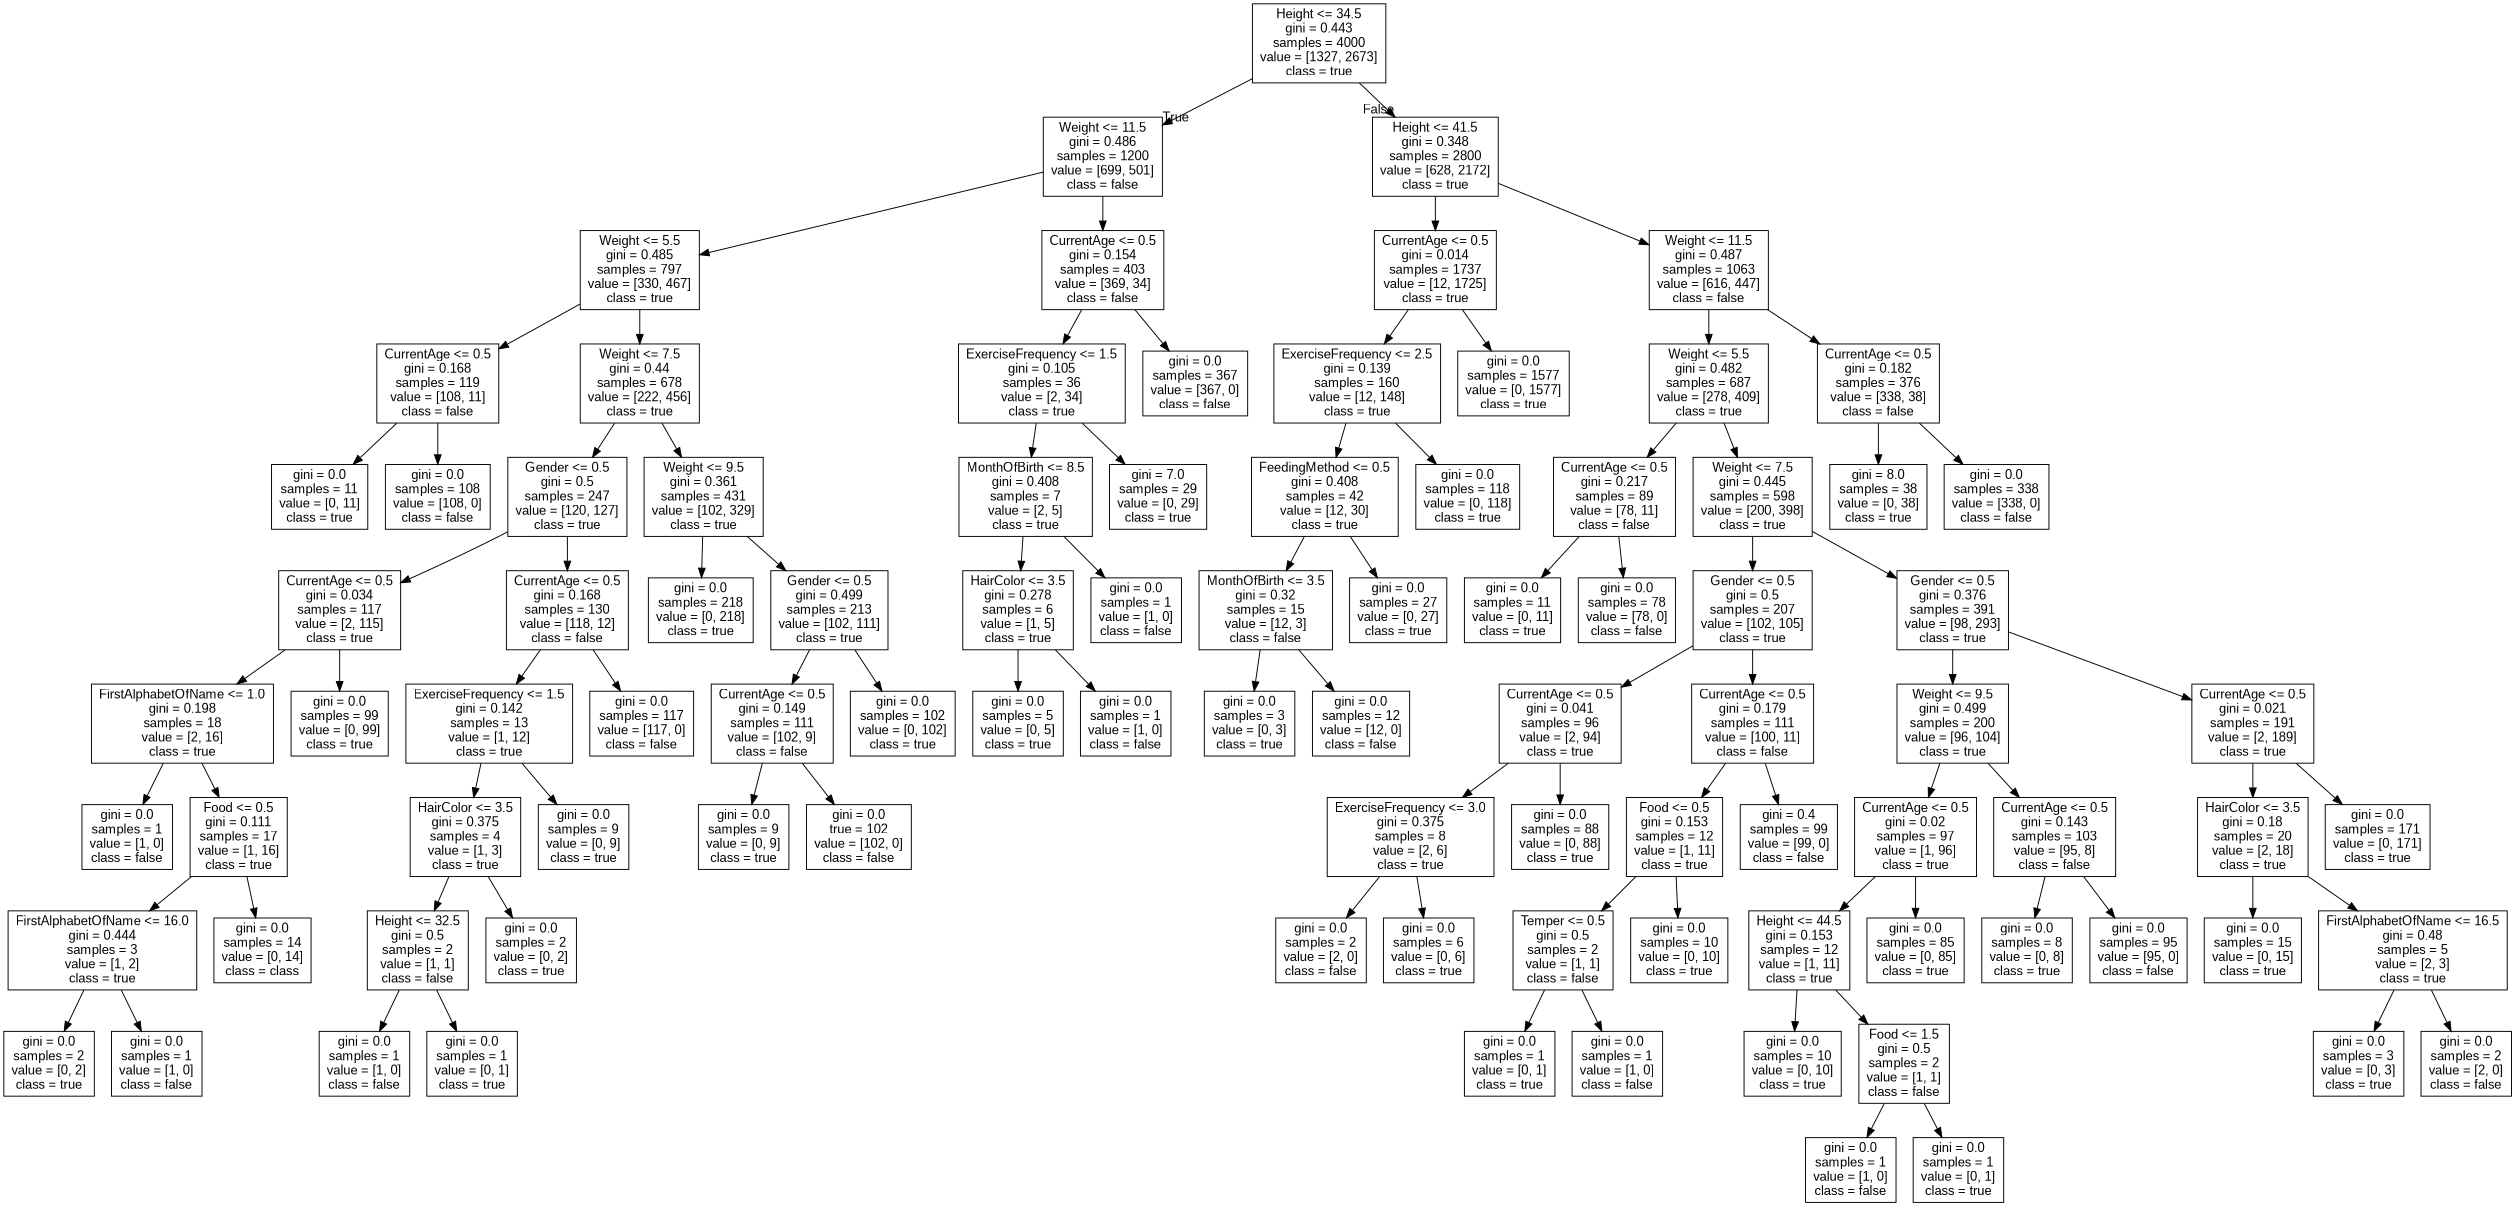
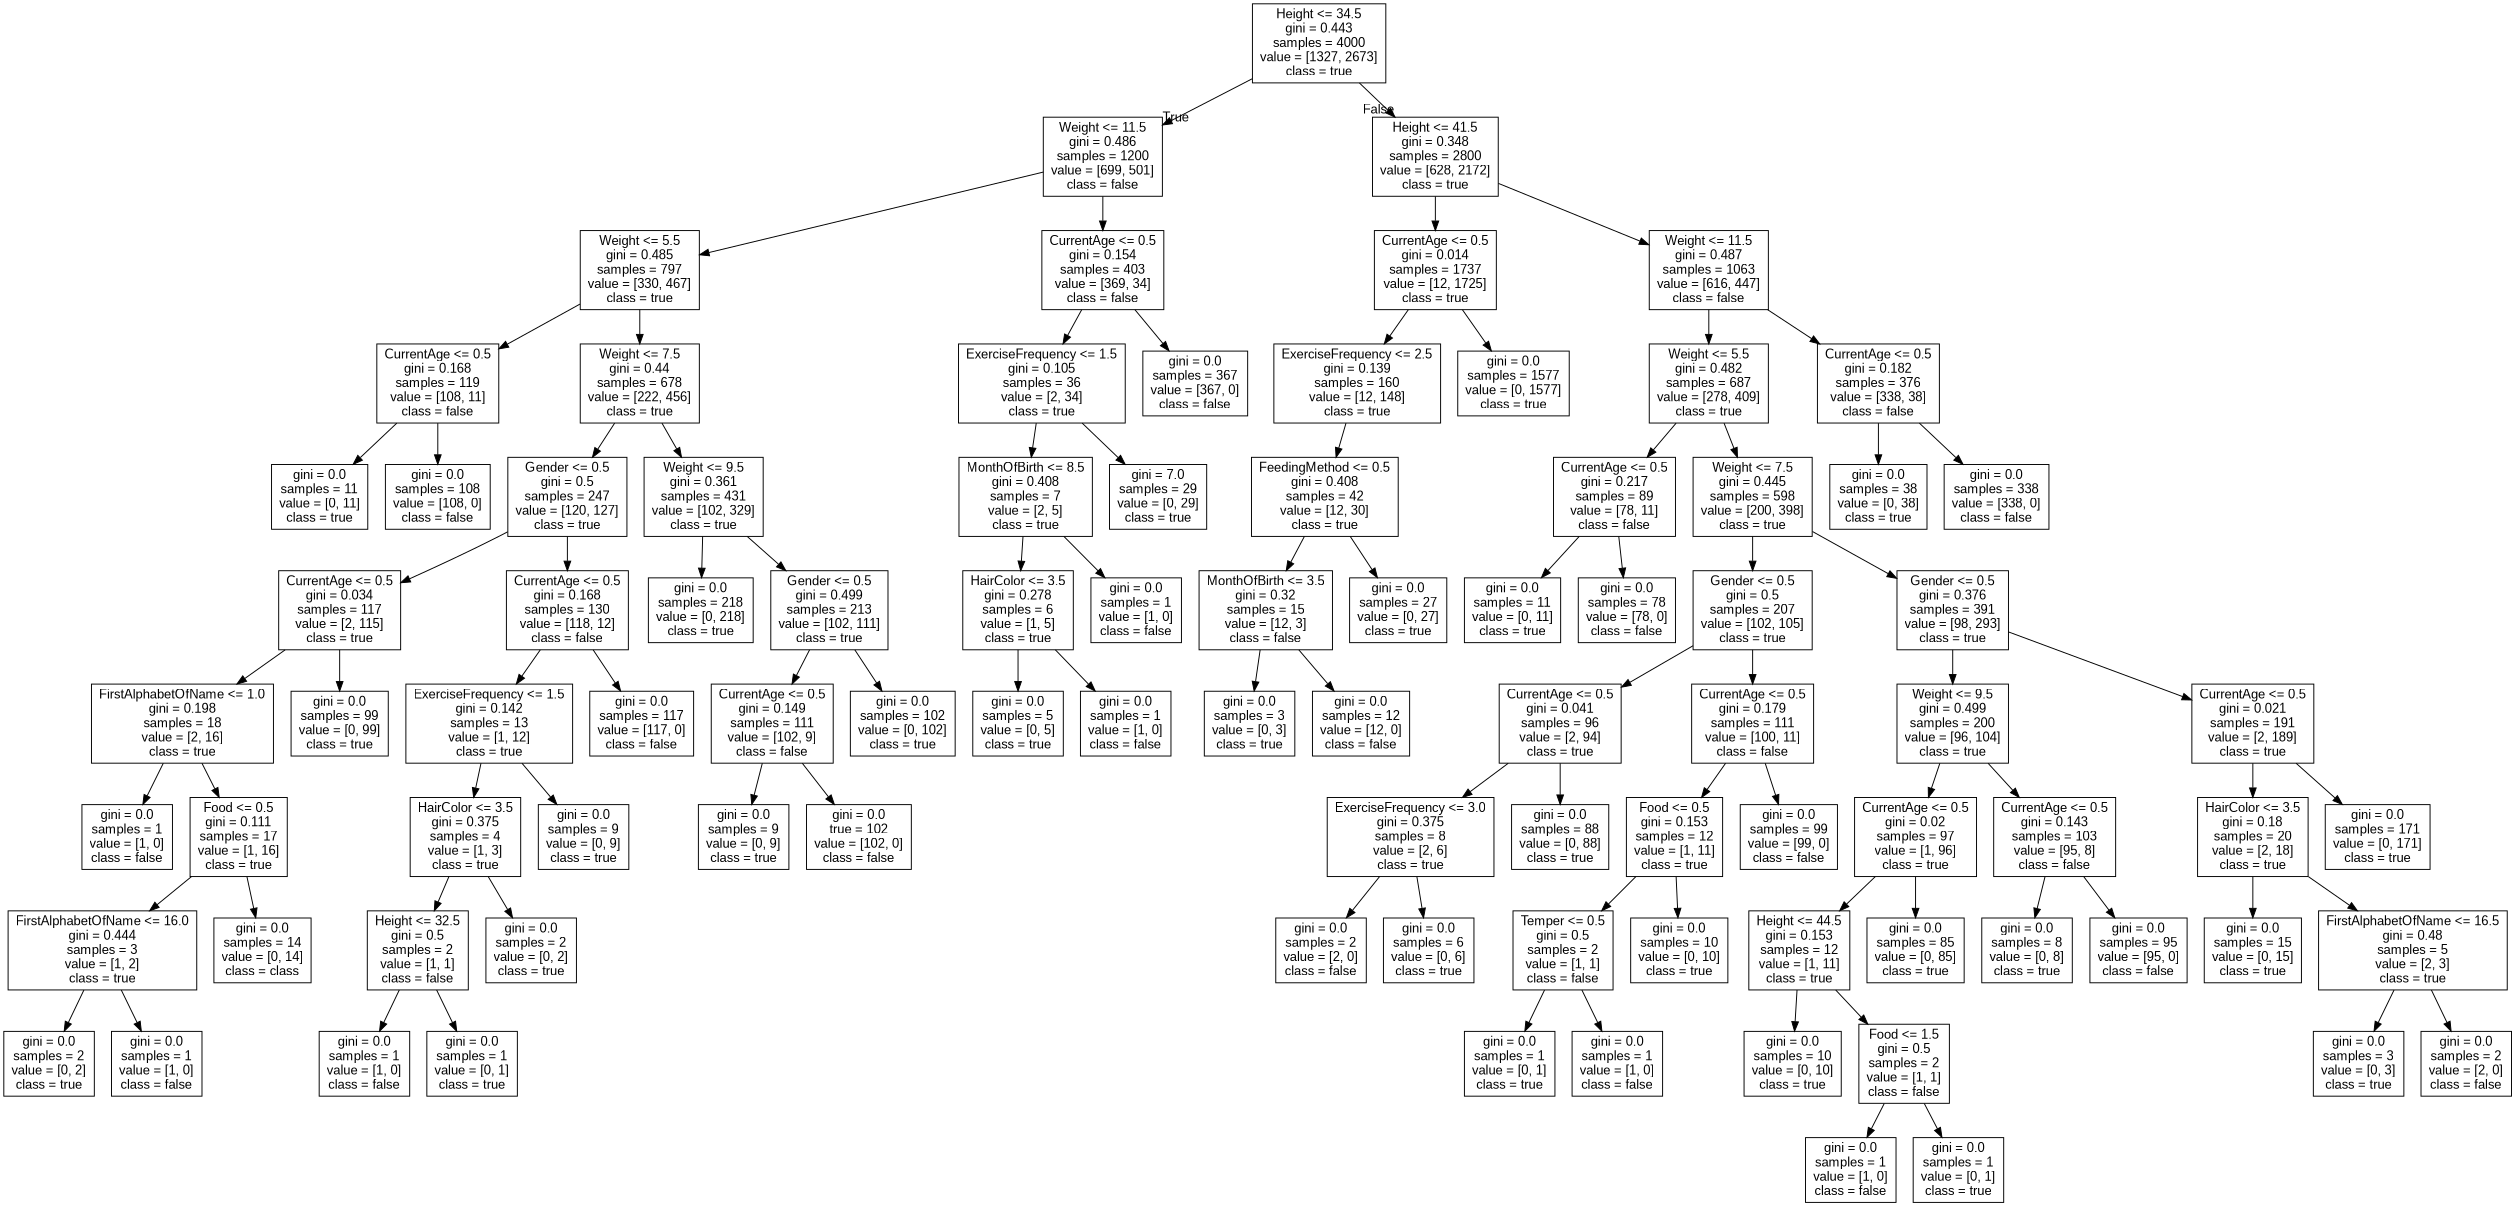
(1468, 497) -> none
(1878, 497) -> (1878, 497)
(1789, 837) -> (1789, 837)
